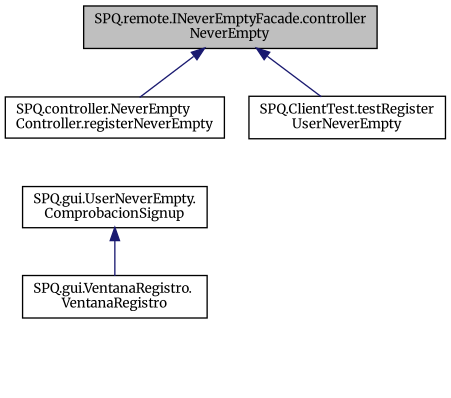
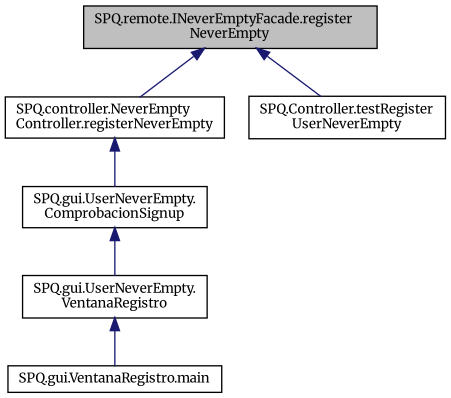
(230, 27) -> (230, 27)
(347, 118) -> (347, 118)
none -> (115, 169)
(115, 297) -> (115, 297)
none -> (115, 379)
